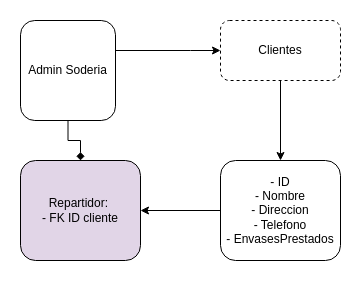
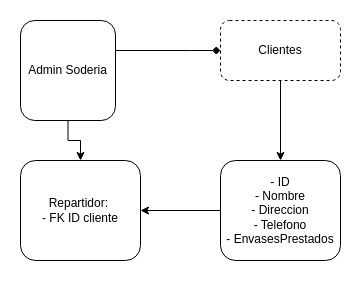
(212, 51) -> (212, 51)
(81, 152) -> (81, 152)
(81, 211) -> (81, 211)
